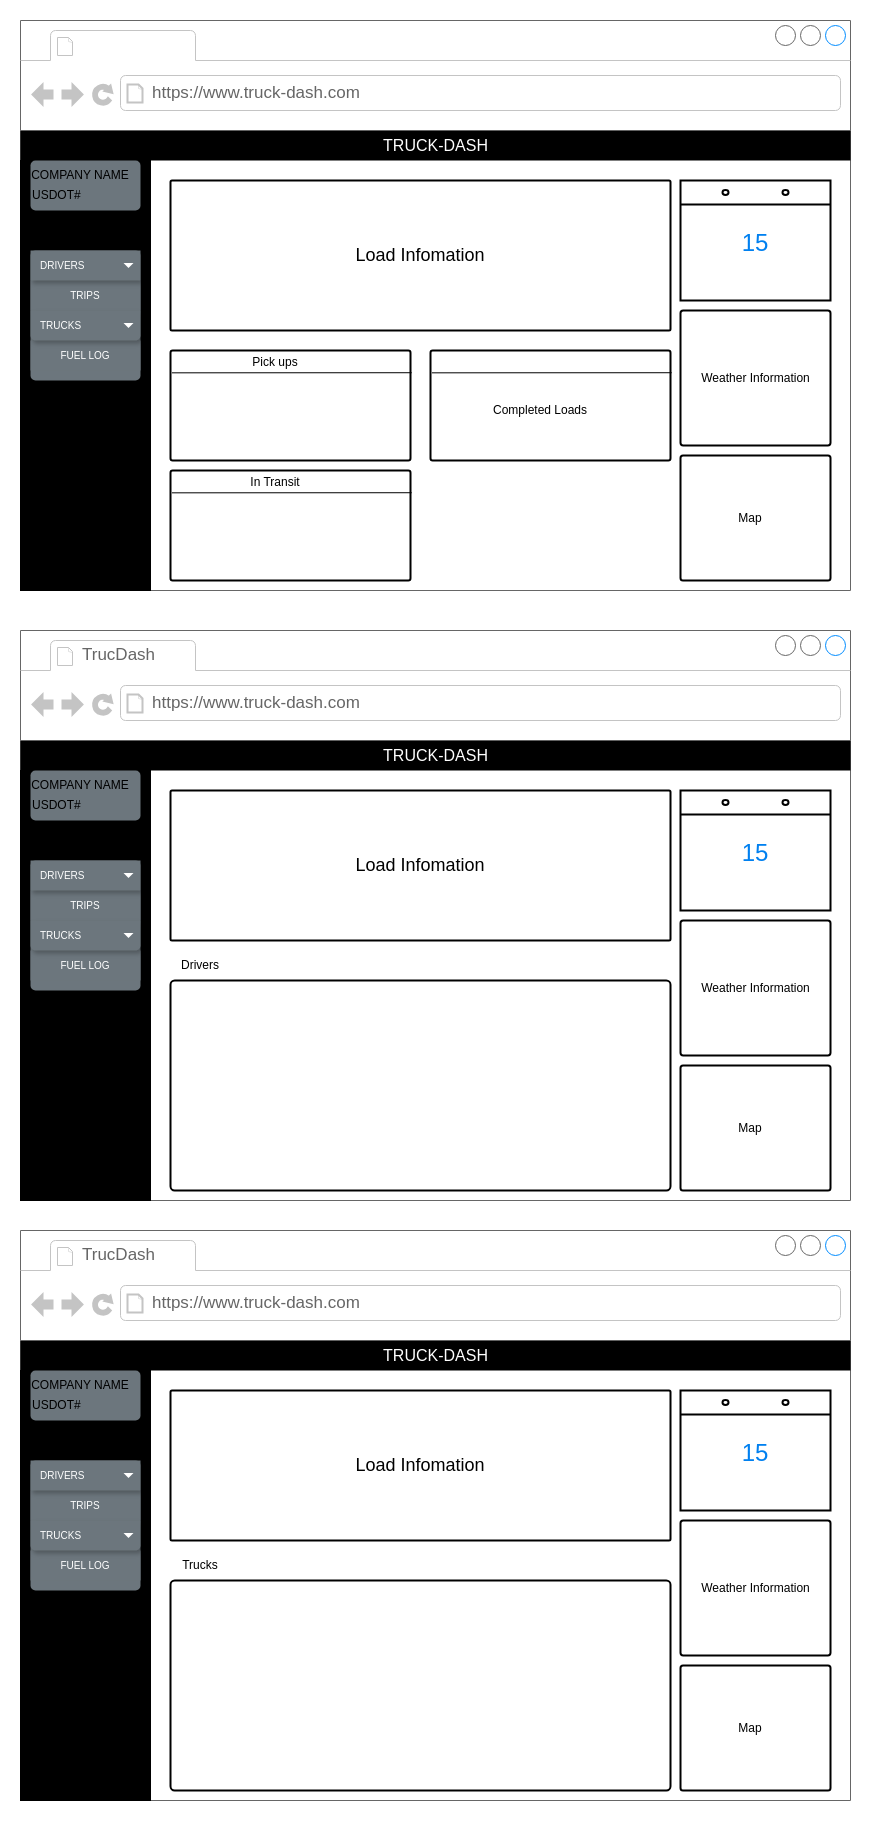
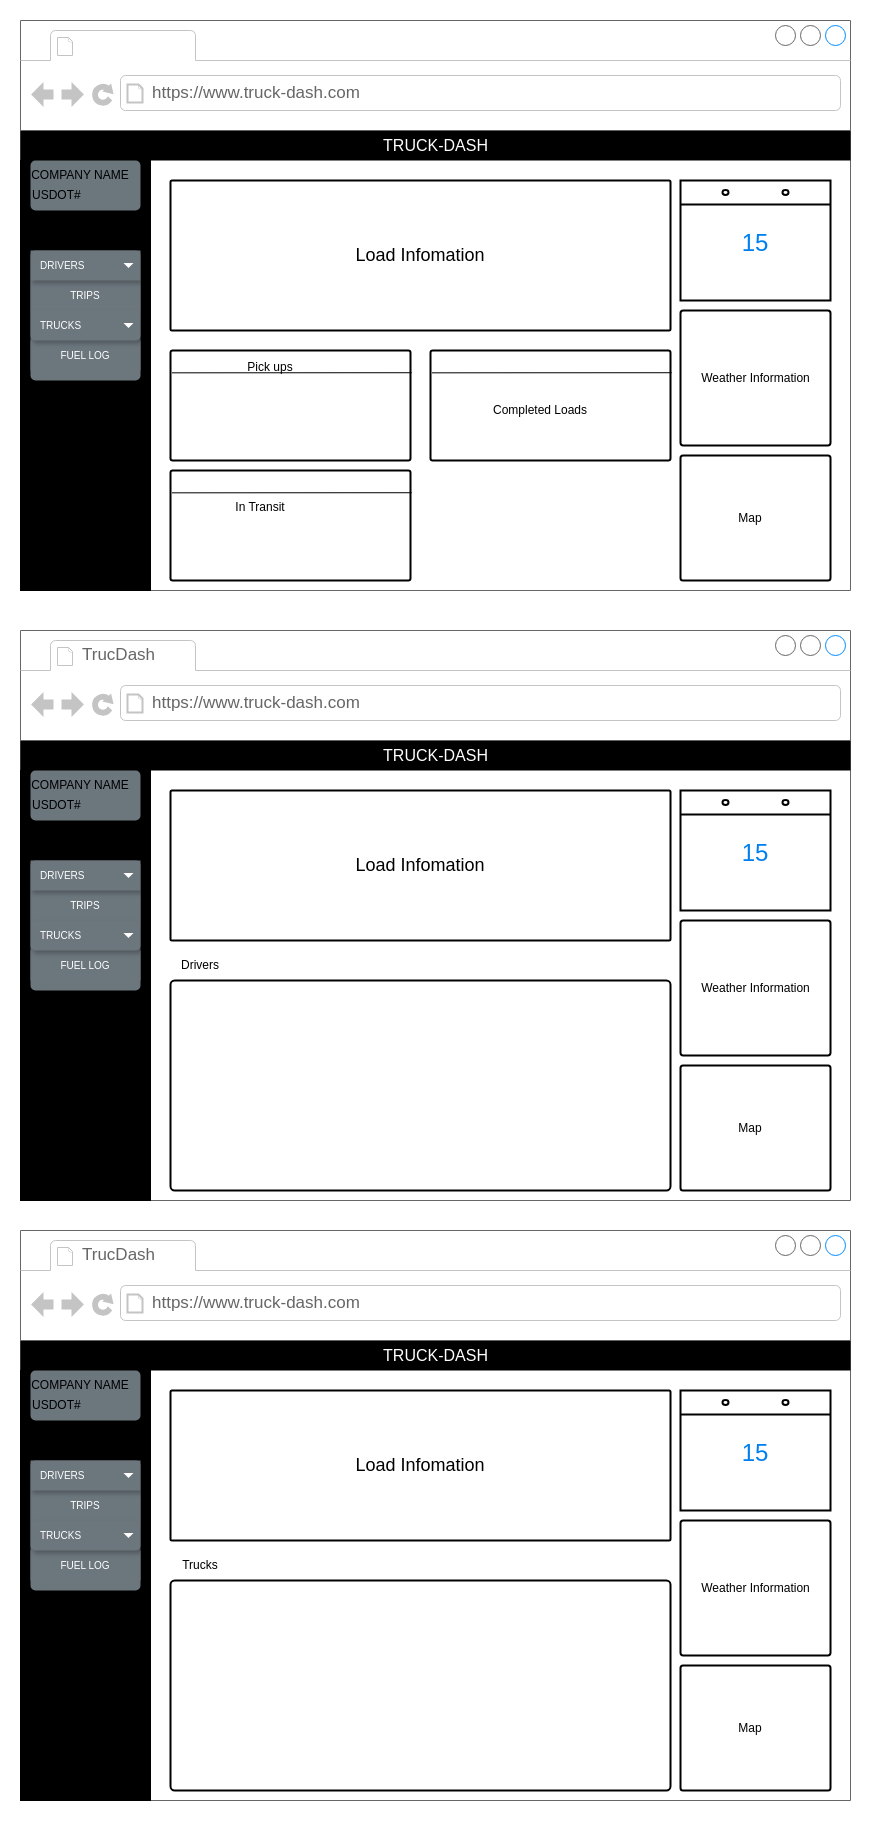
(276, 363) -> (271, 368)
(276, 483) -> (261, 508)
